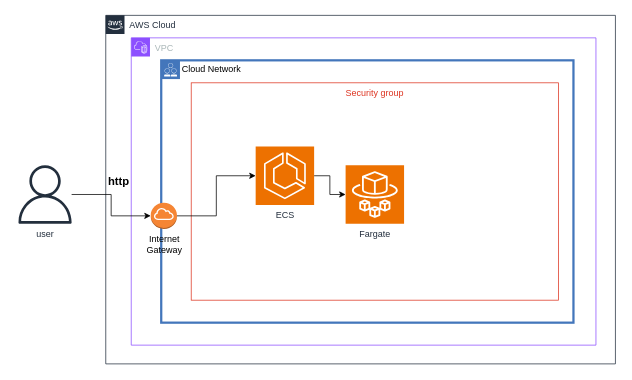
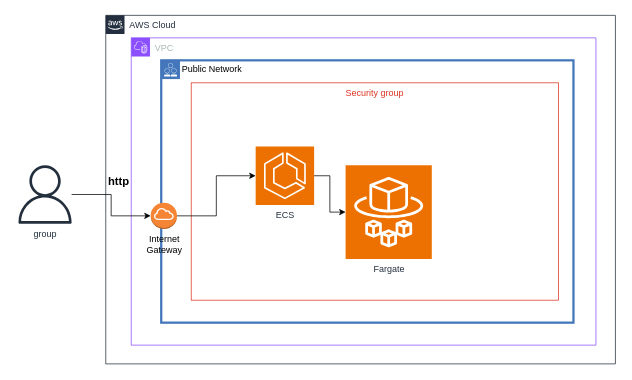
(212, 70) -> (214, 70)
(375, 195) -> (389, 212)
(45, 235) -> (45, 235)
